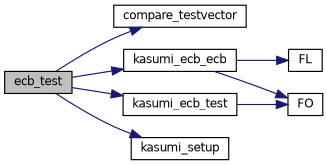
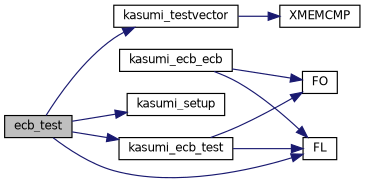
(180, 16) -> (176, 16)
none -> (320, 16)
(92, 74) -> (169, 177)
none -> (262, 149)
